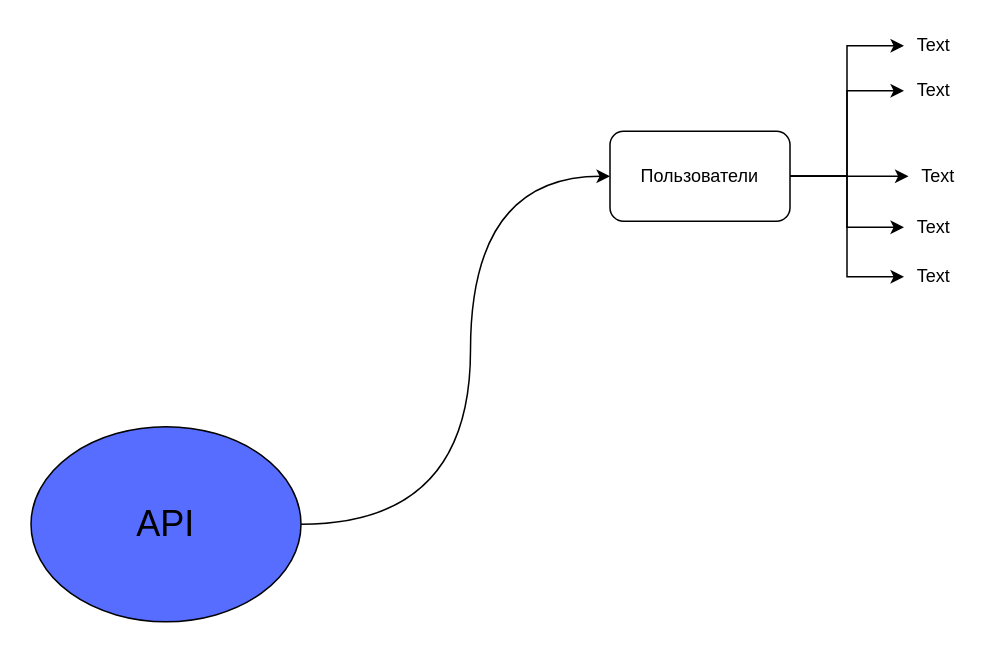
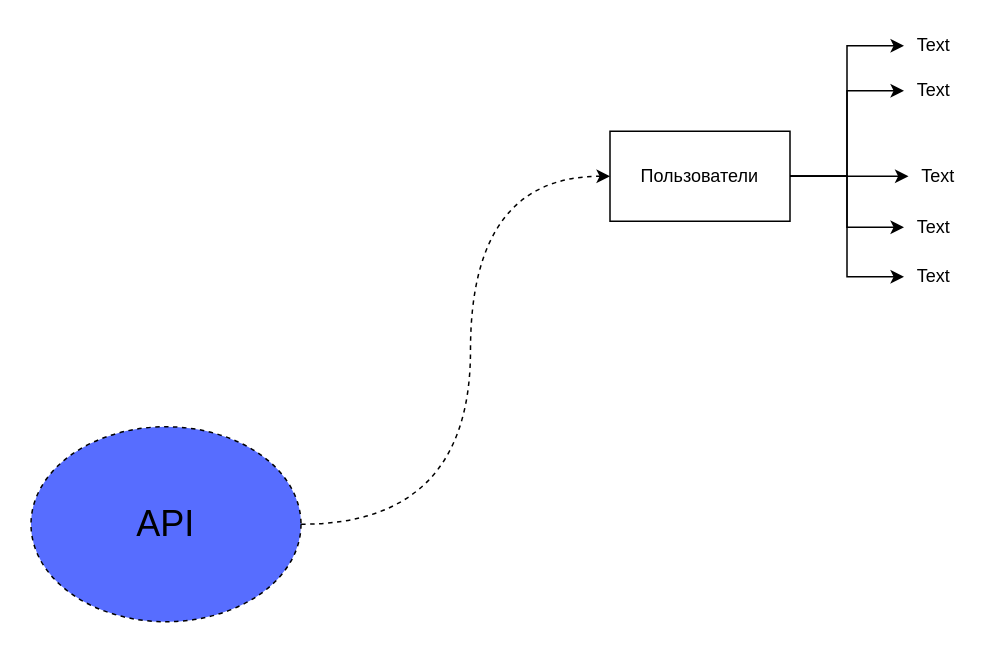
(700, 176) -> (700, 176)
(469, 368) -> (469, 368)
(166, 524) -> (166, 524)
